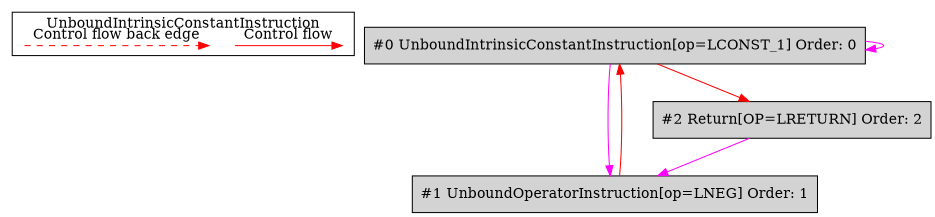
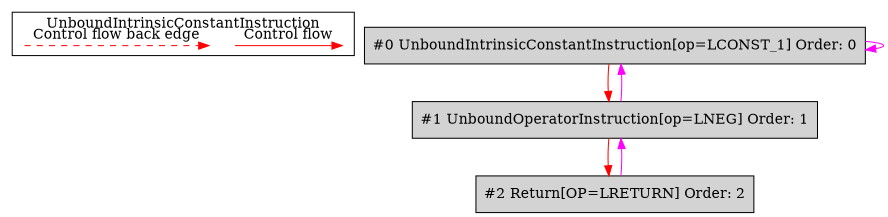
(699, 81) -> (608, 152)
(608, 115) -> (608, 78)
(622, 125) -> (622, 88)
